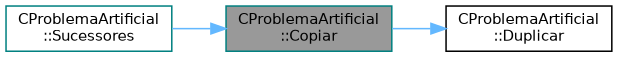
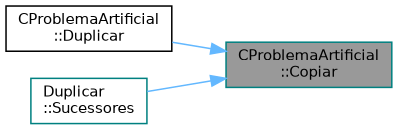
(89, 29) -> (89, 101)
(411, 29) -> (192, 46)
